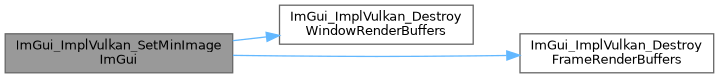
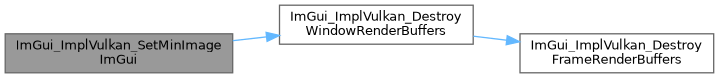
(370, 56) -> (490, 38)
